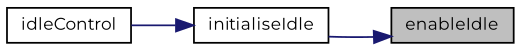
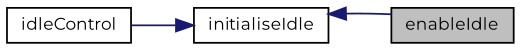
(351, 37) -> (369, 14)
